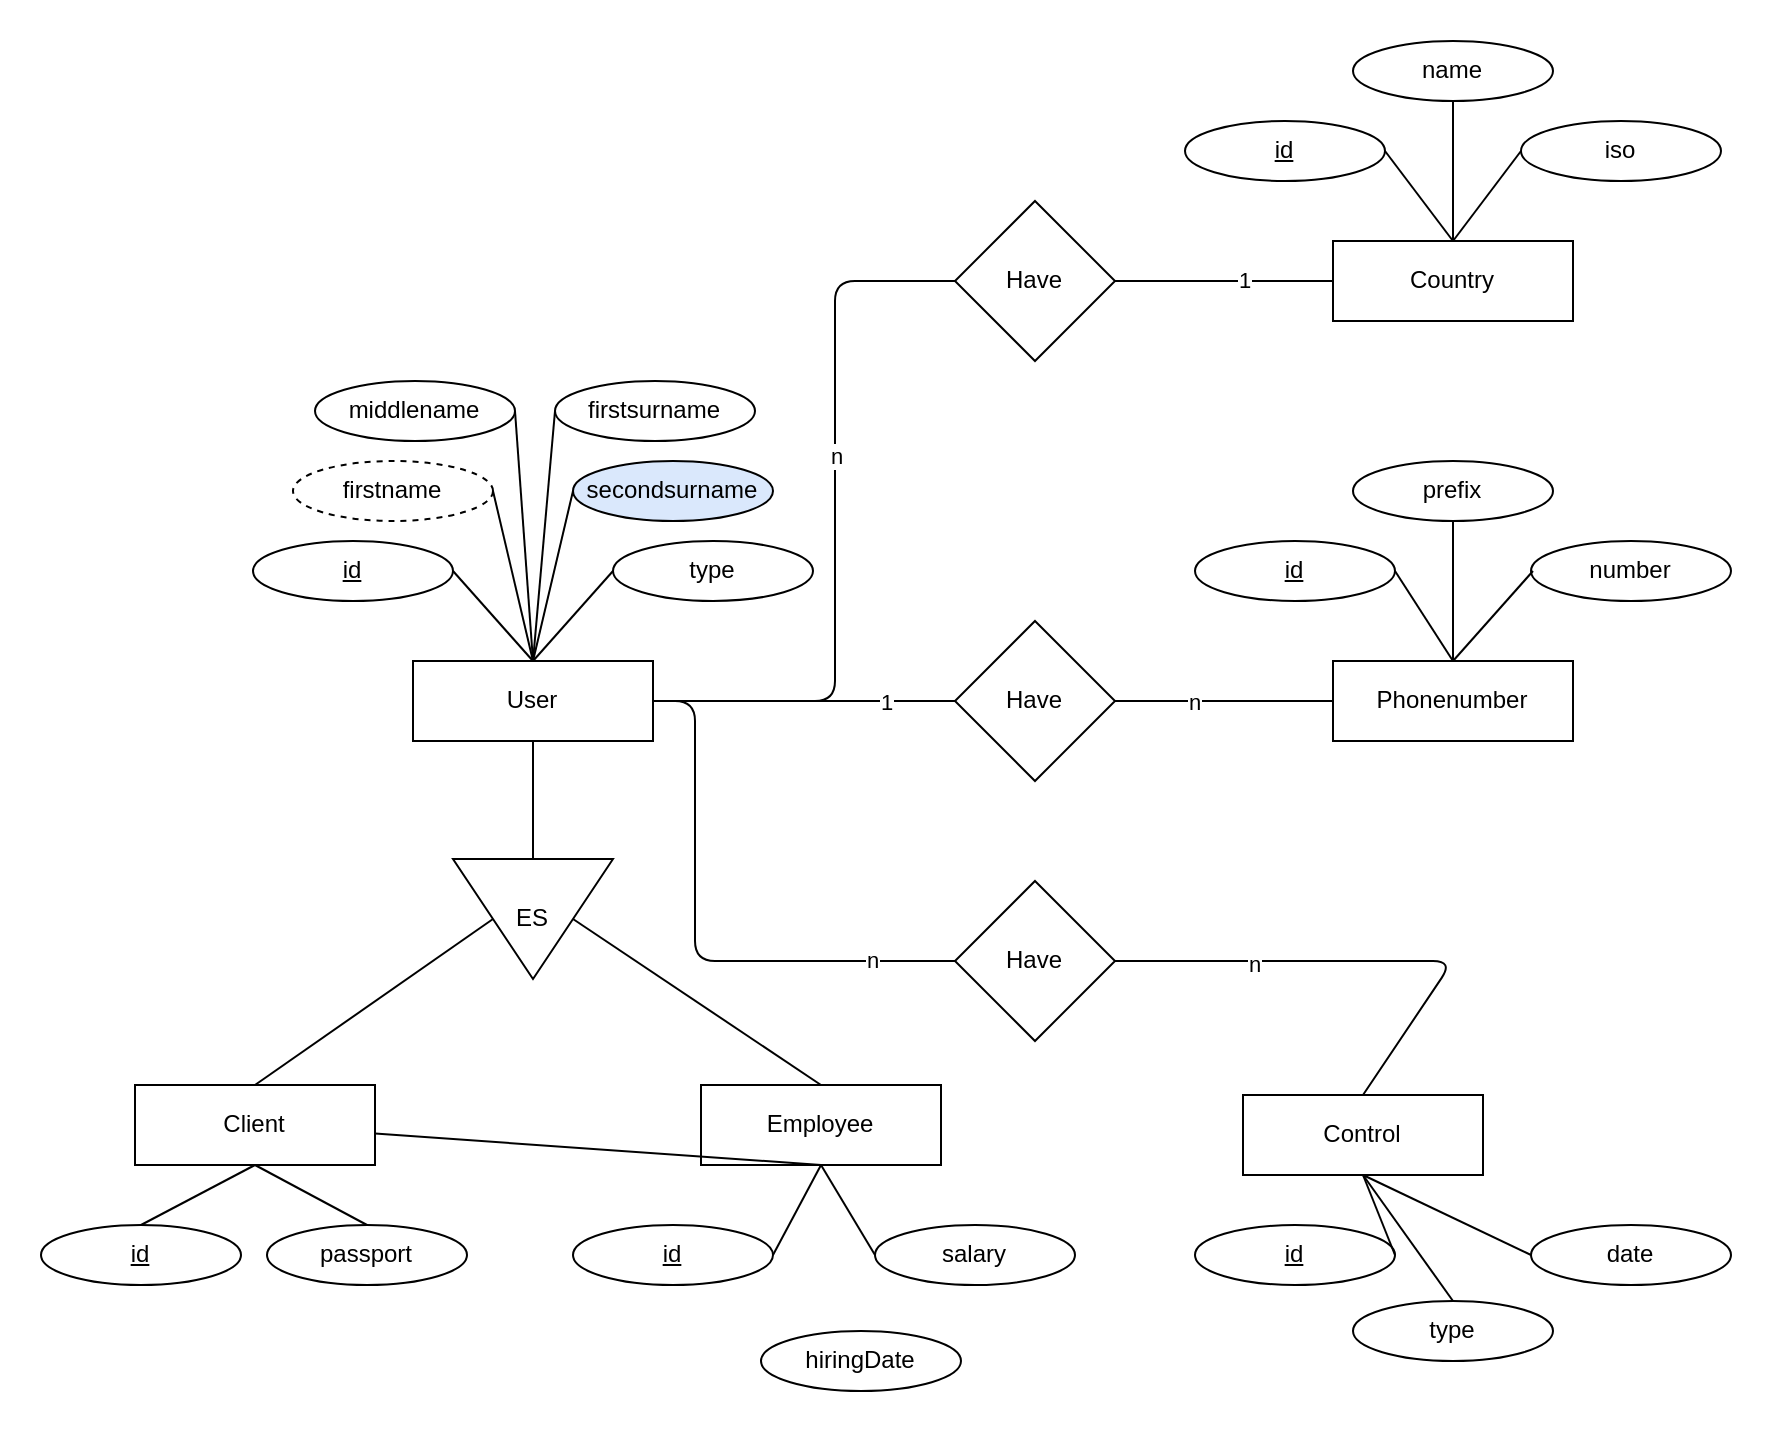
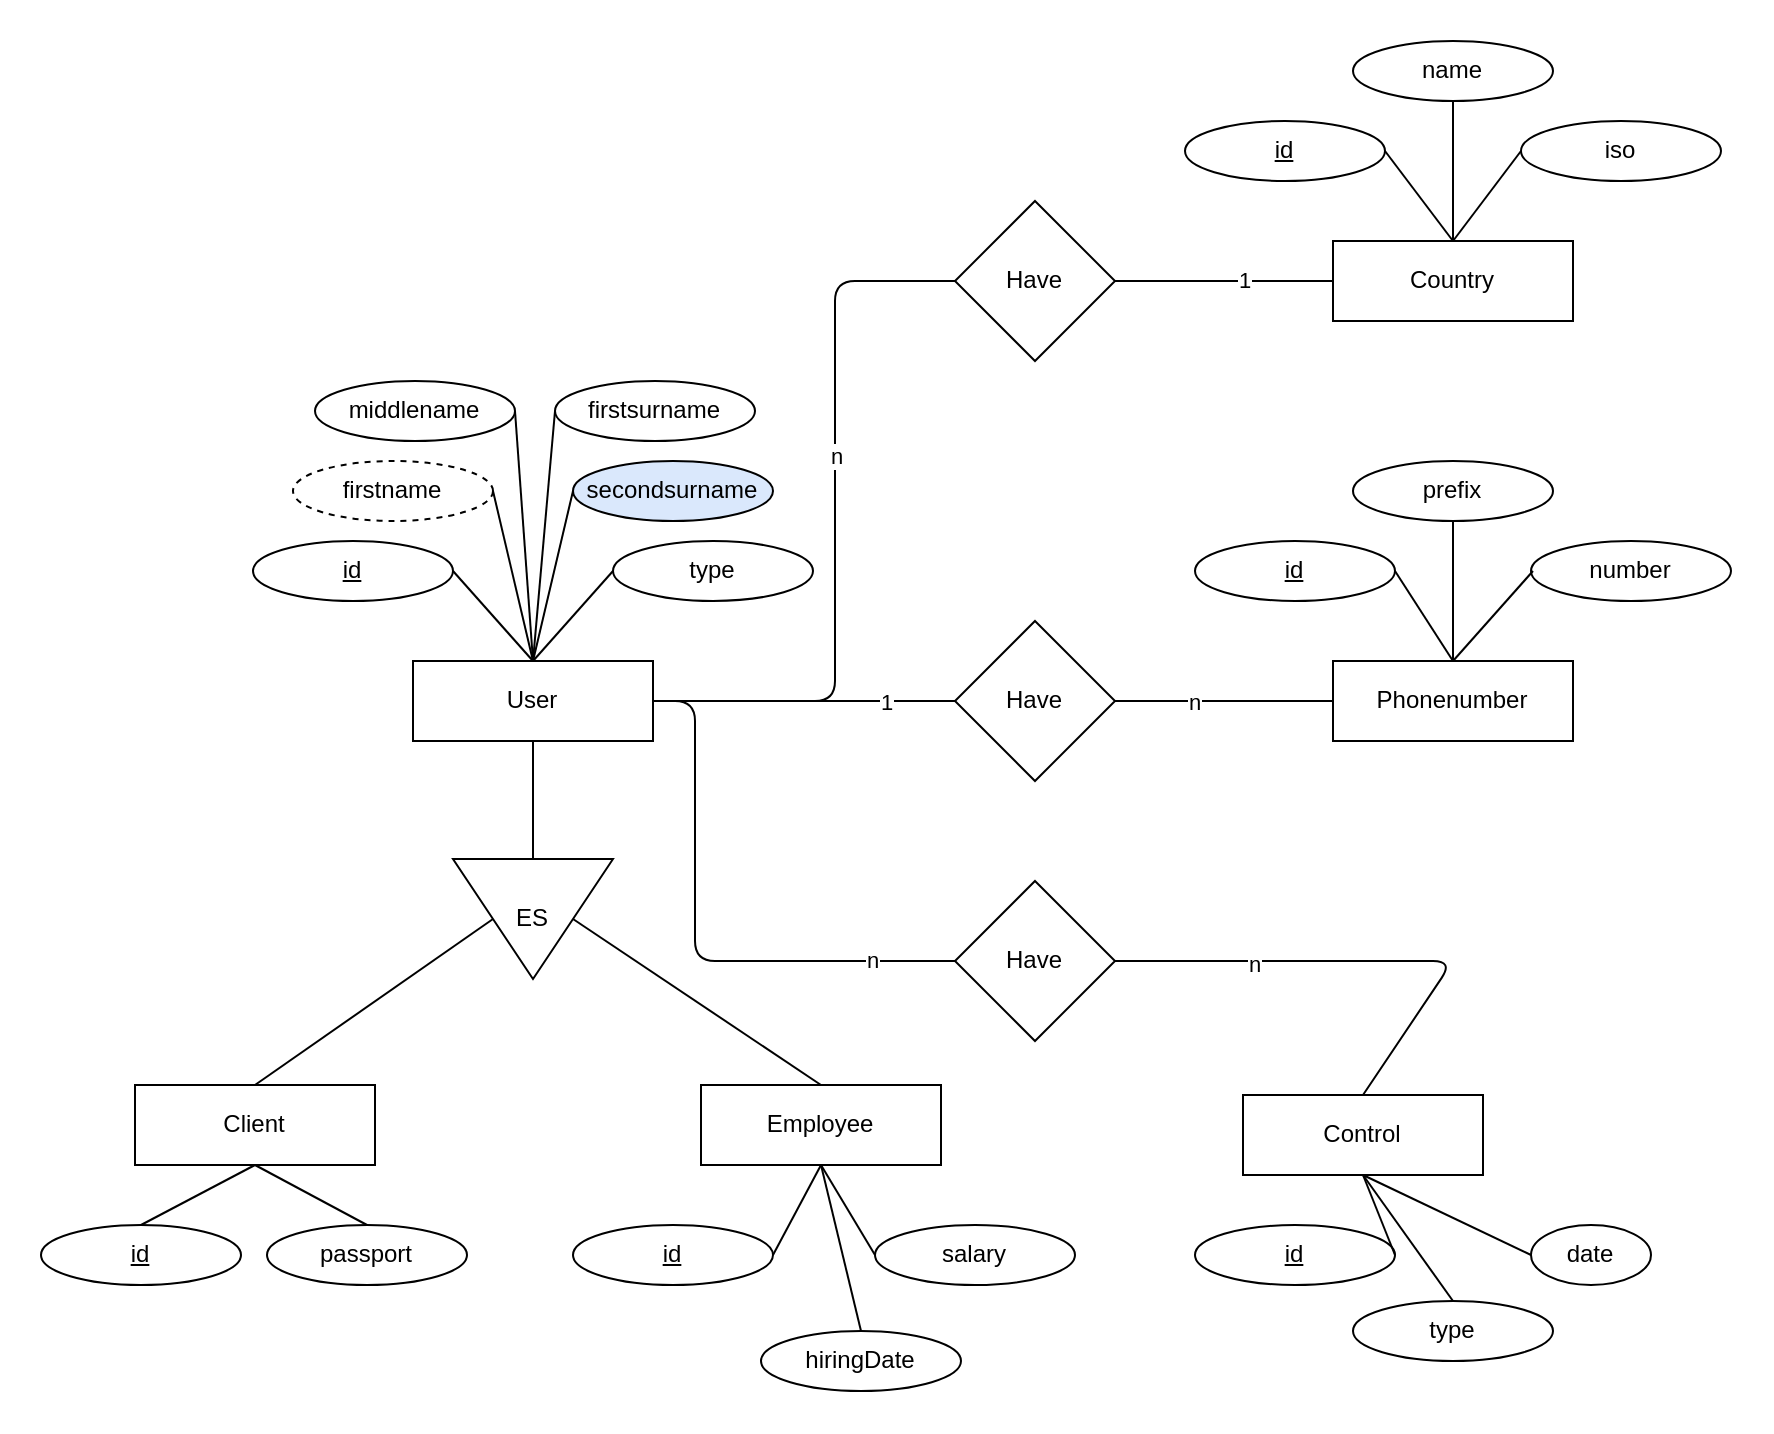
(596, 1149) -> (842, 1253)
(1631, 1255) -> (1591, 1255)
